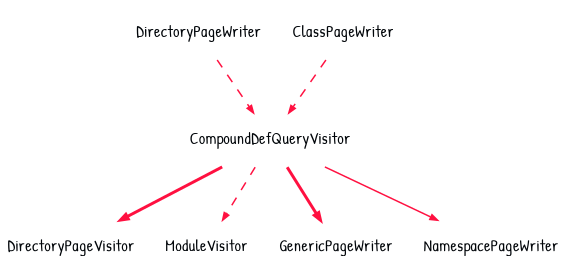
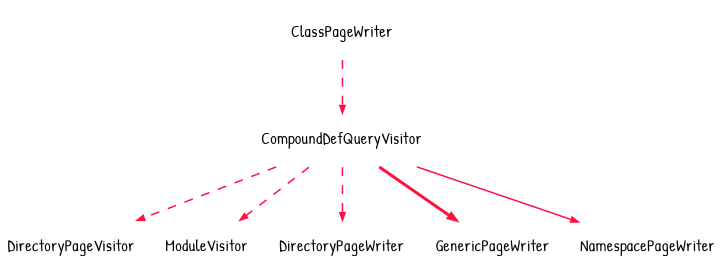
(233, 83) -> (342, 190)
(175, 192) -> (210, 192)
